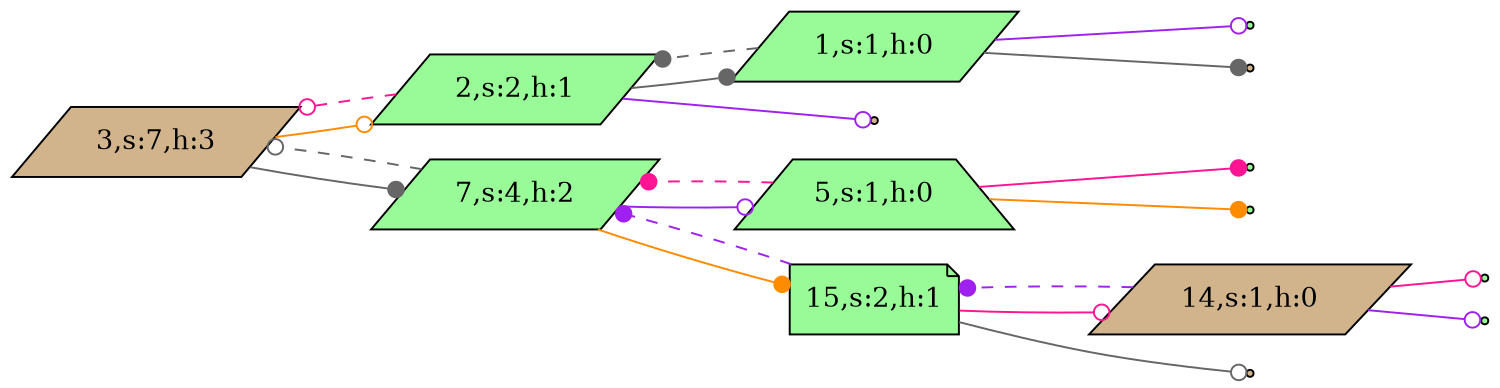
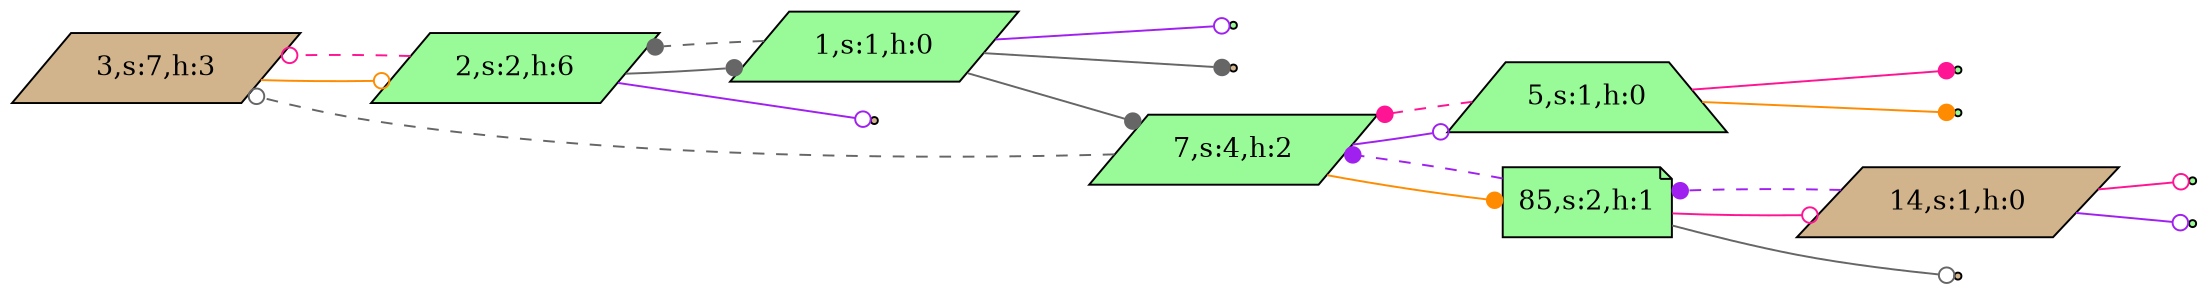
(515, 89) -> (515, 68)
(319, 179) -> (1046, 96)
(874, 299) -> (1587, 202)
